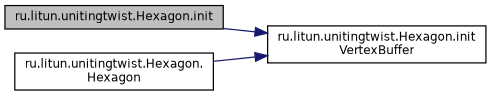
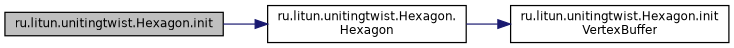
(239, 30) -> (239, 24)
